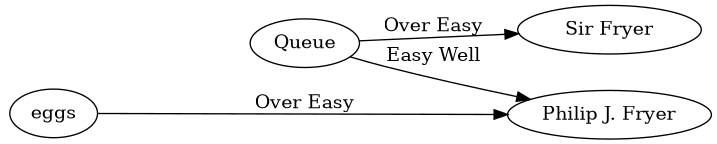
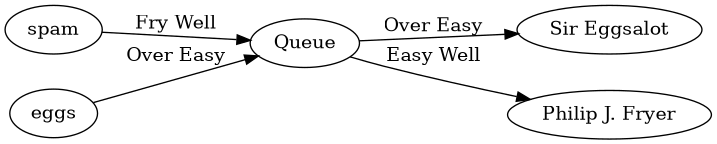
none -> (54, 30)
(609, 30) -> (609, 30)
(296, 114) -> (169, 81)
